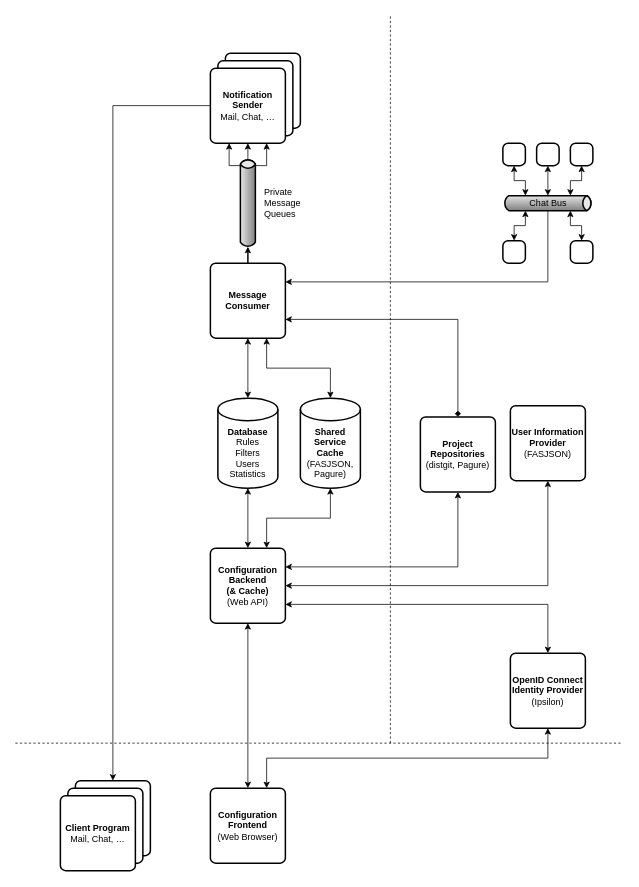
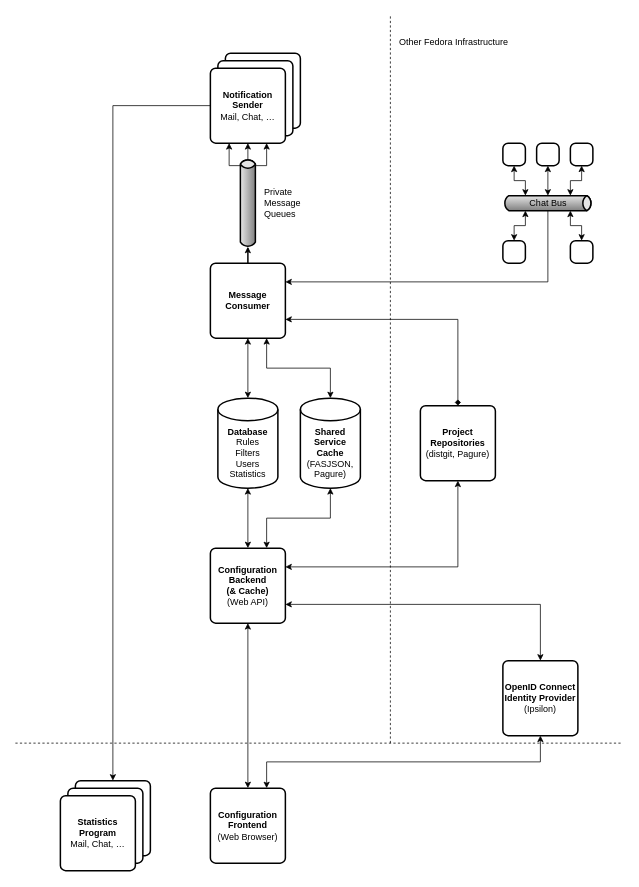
none -> (462, 42)
(548, 443) -> none
(458, 454) -> (458, 443)
(420, 585) -> none
(548, 690) -> (540, 698)
(98, 833) -> (98, 833)
